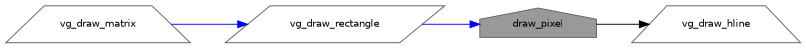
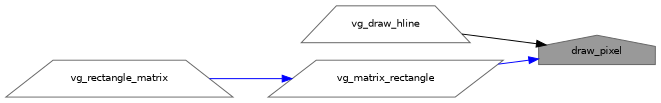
(98, 24) -> (119, 79)
(335, 24) -> (386, 79)
(618, 24) -> (499, 39)
